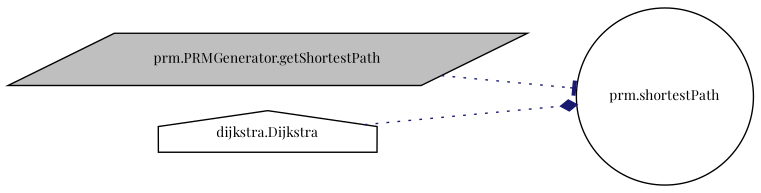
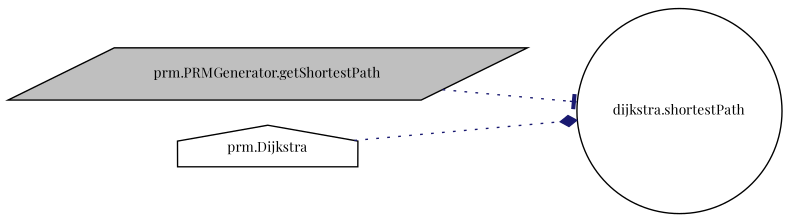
(665, 97) -> (679, 111)
(268, 134) -> (268, 148)
